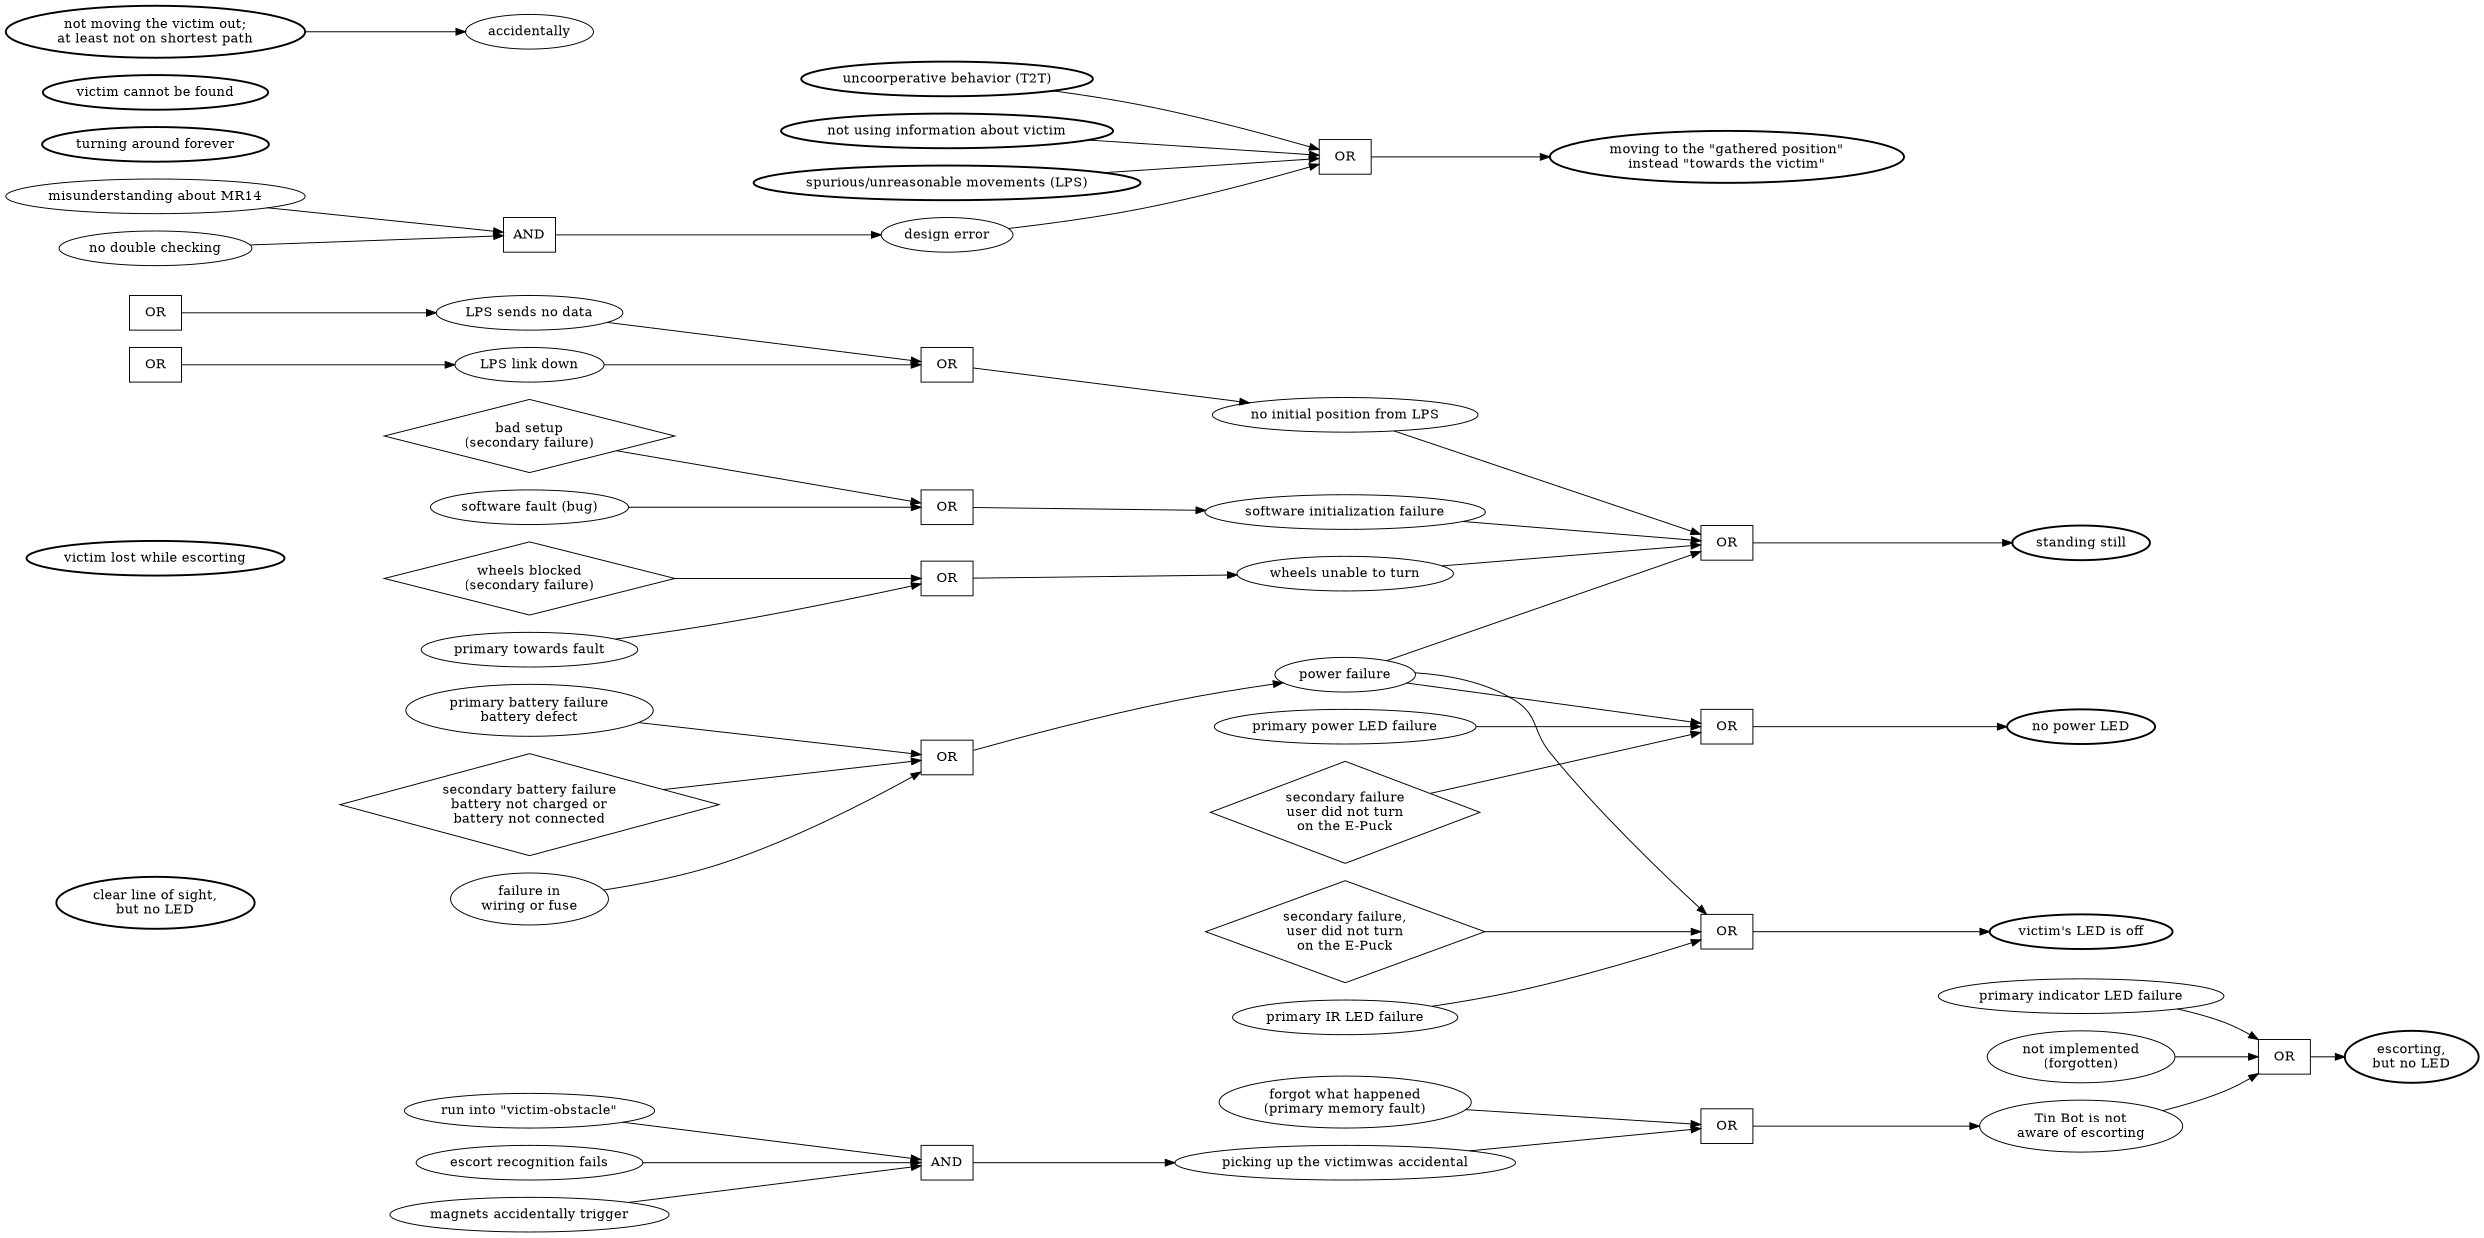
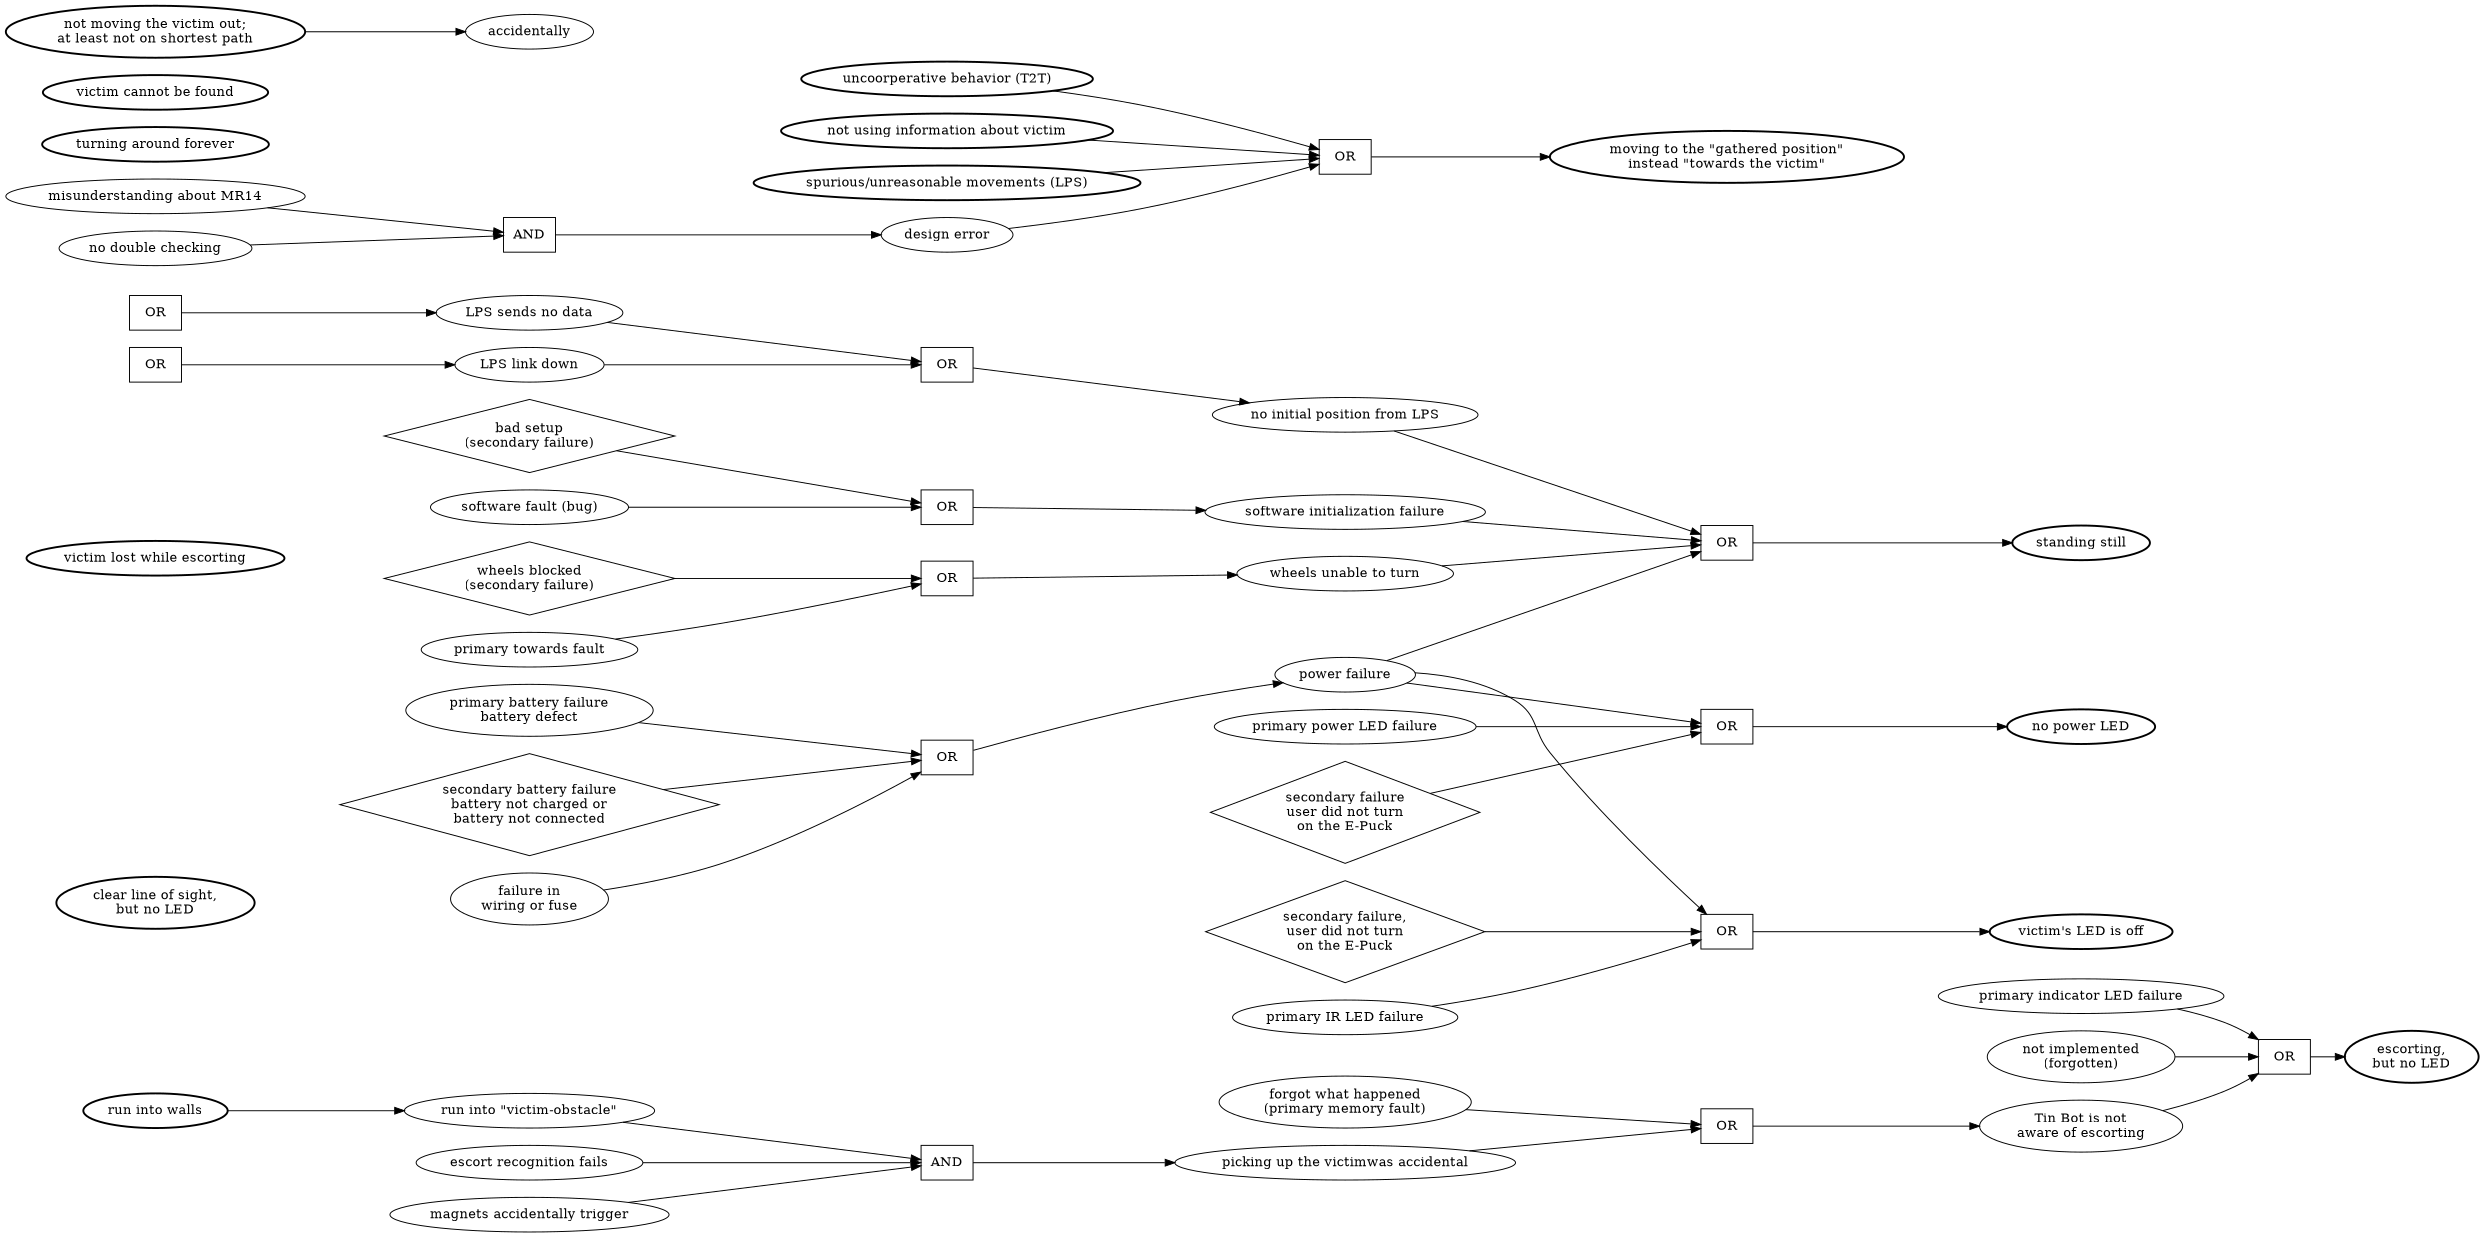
none -> (156, 1111)
